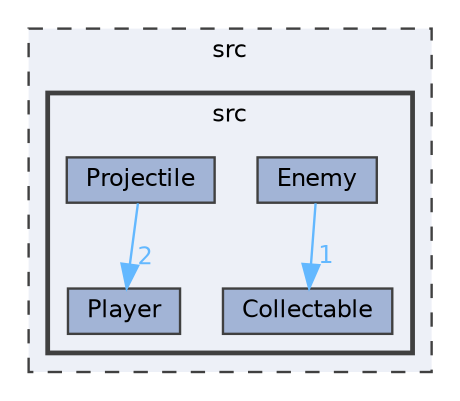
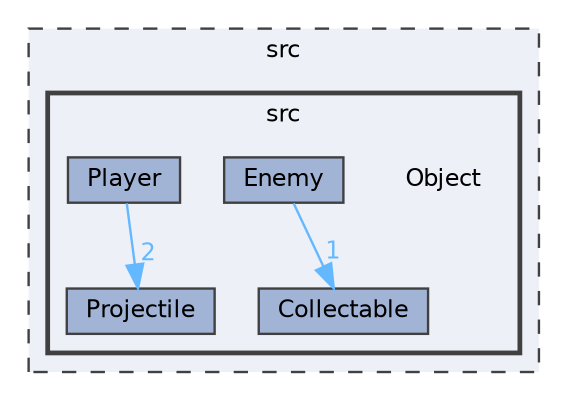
none -> (444, 180)
(134, 234) -> (131, 234)
